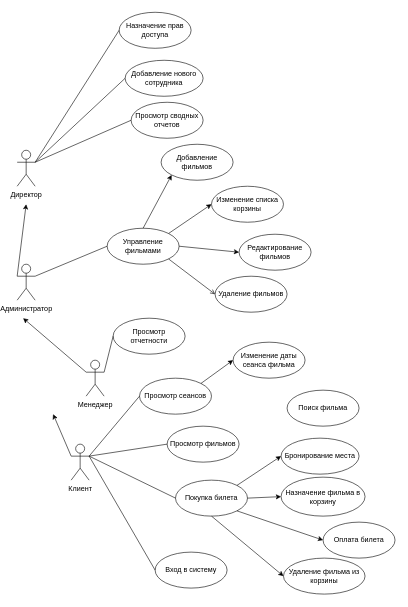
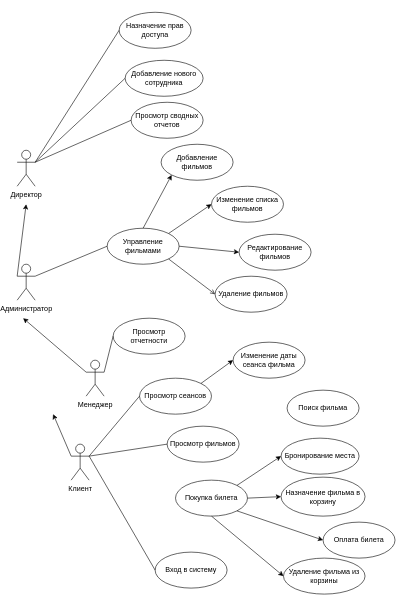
(248, 204) -> (248, 204)
(134, 478) -> none
